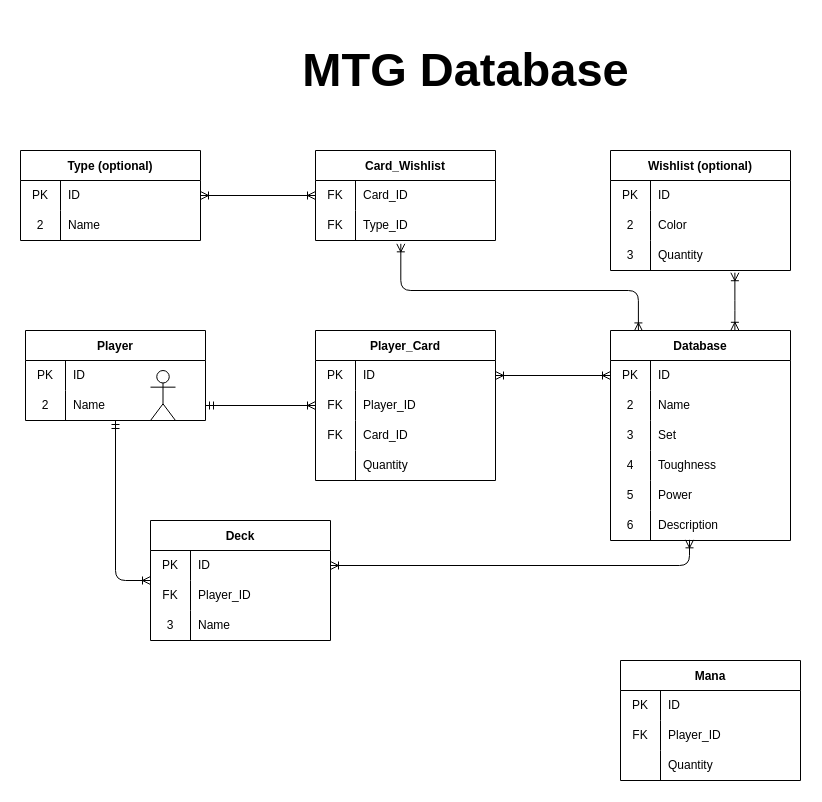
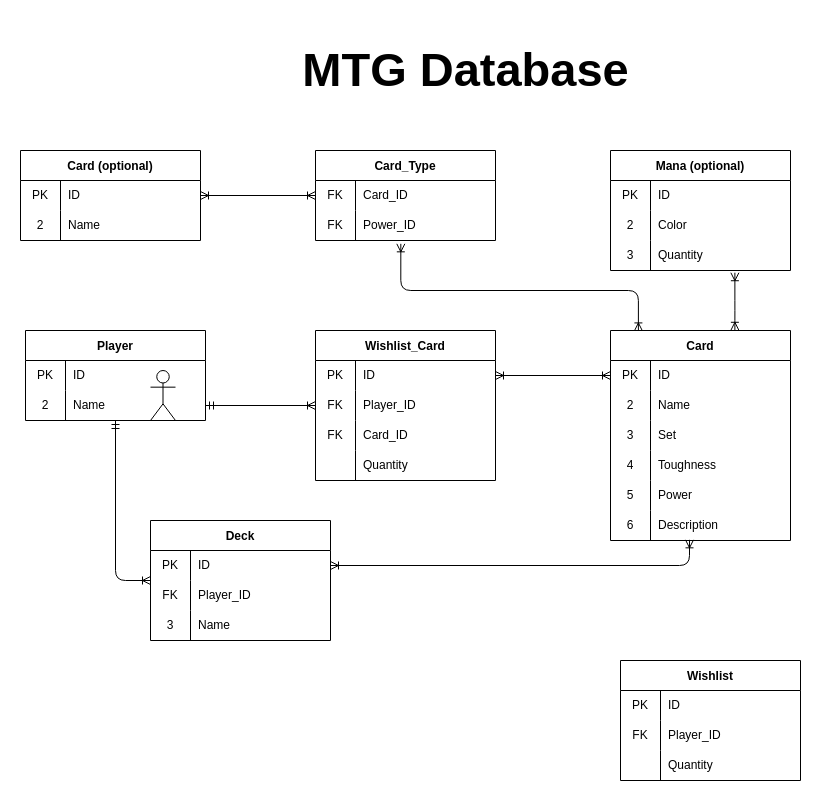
(110, 166) -> (110, 166)
(405, 166) -> (405, 166)
(700, 166) -> (700, 166)
(387, 226) -> (390, 226)
(405, 346) -> (405, 346)
(700, 346) -> (700, 346)
(710, 676) -> (710, 676)
